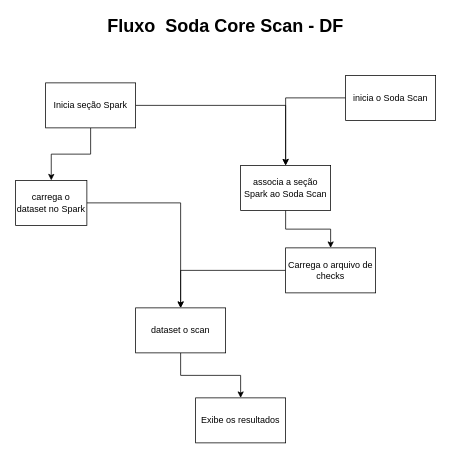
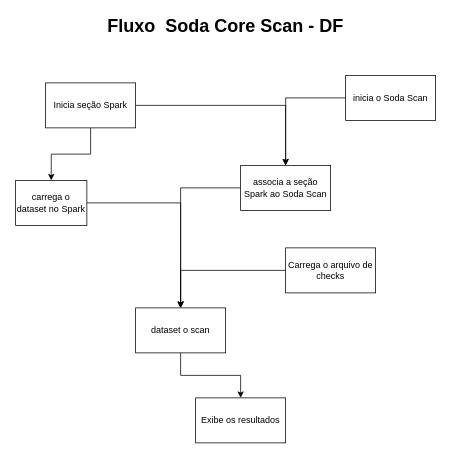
(285, 221) -> (204, 188)
